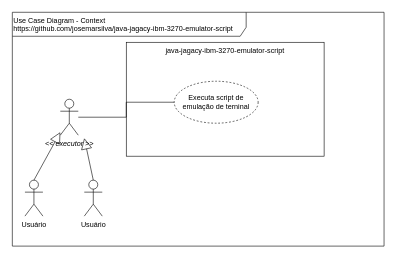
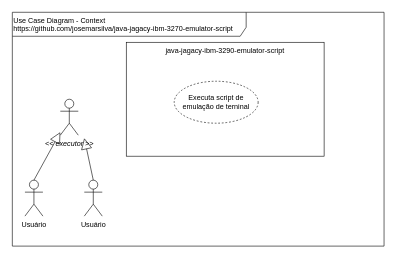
(225, 51) -> (225, 51)
(103, 117) -> none
